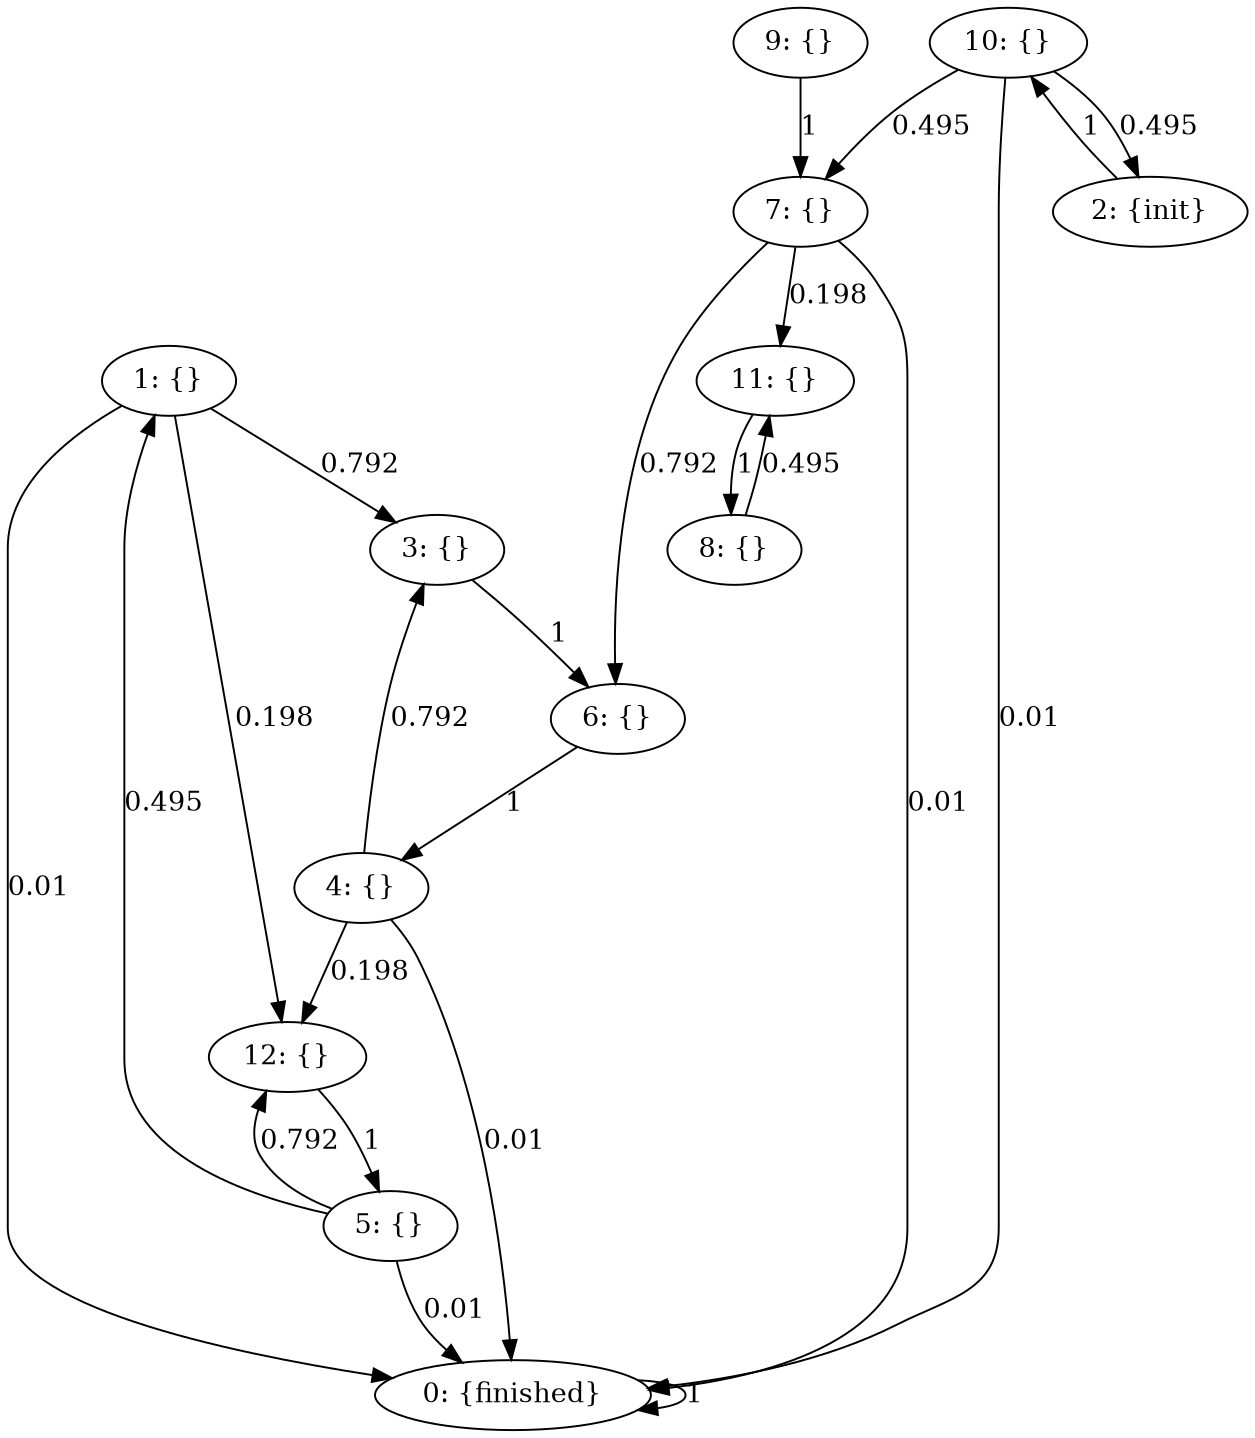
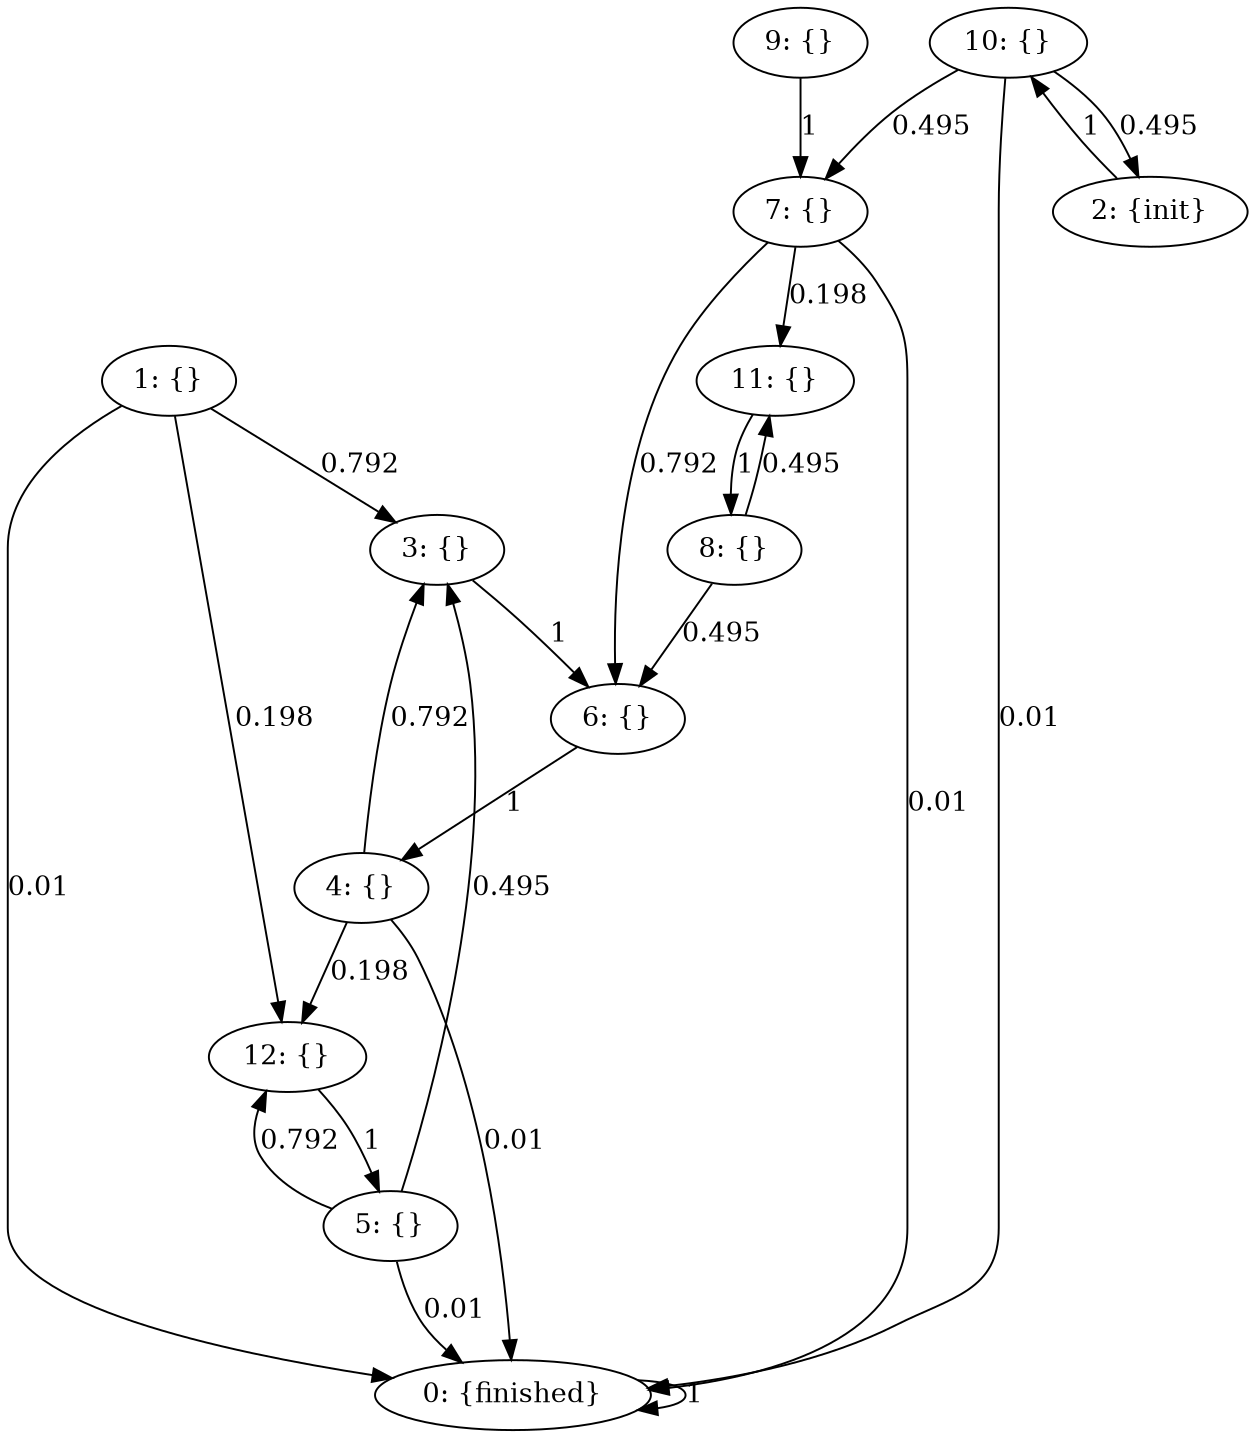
none -> (682, 627)
(124, 882) -> (467, 900)
